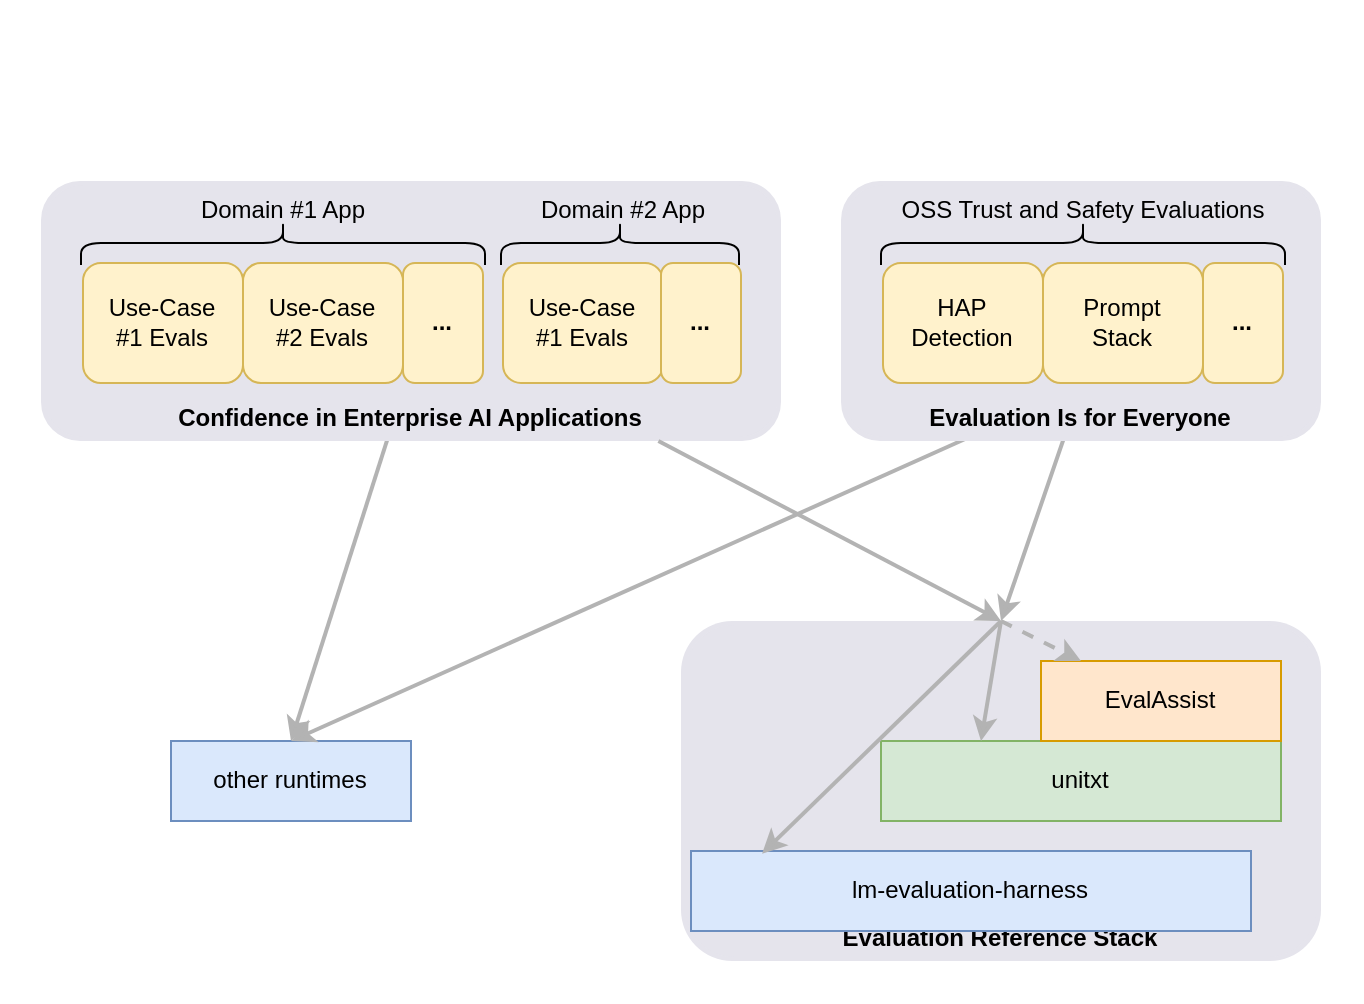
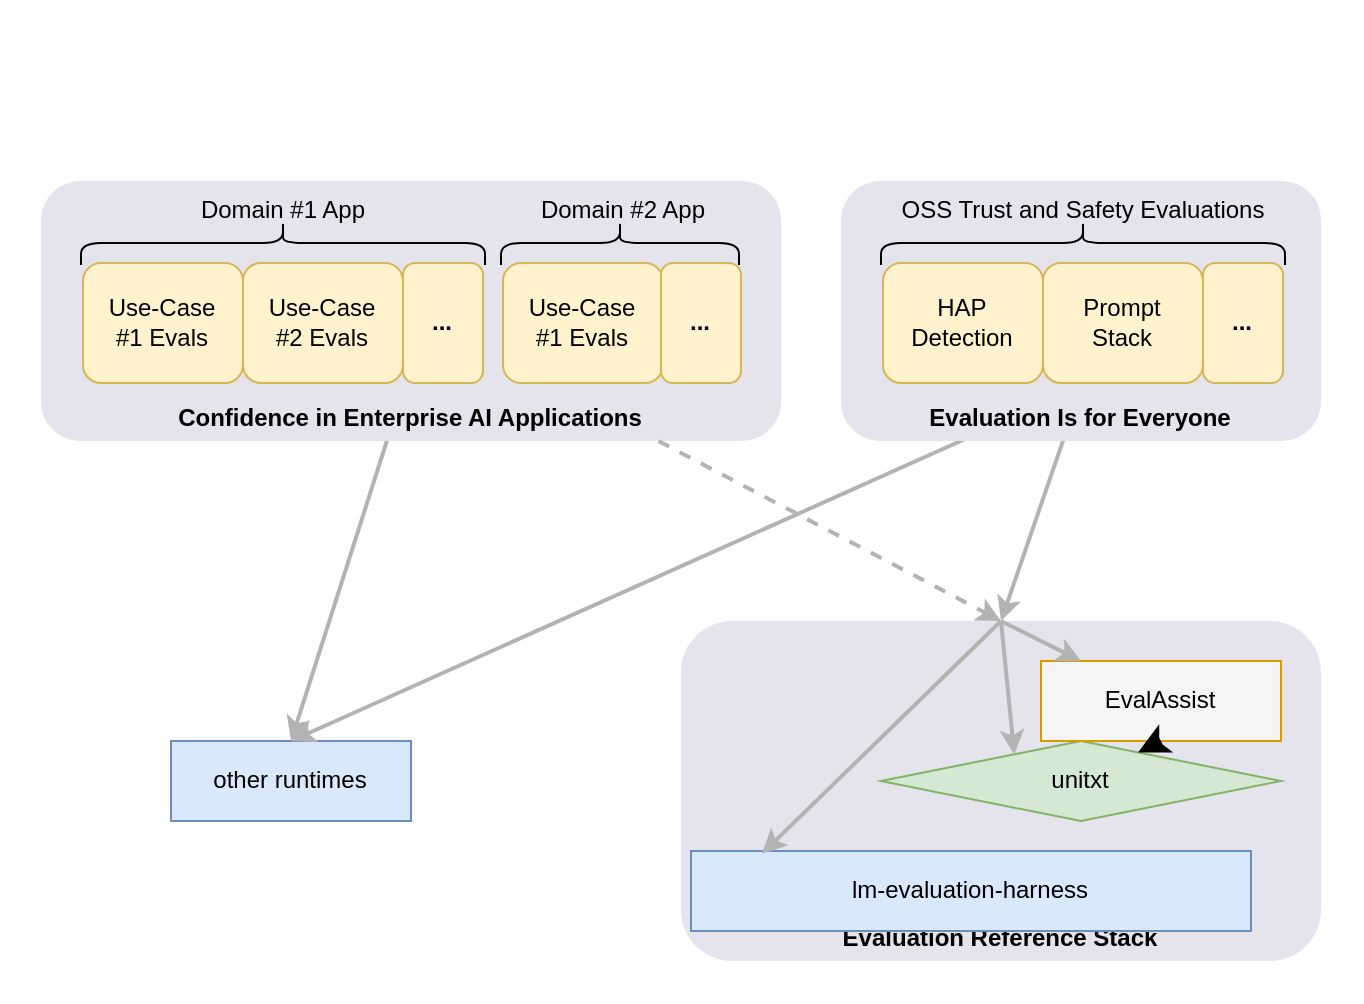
(737, 482) -> (737, 482)
(1045, 643) -> (1045, 643)
(1161, 701) -> (1161, 701)
(1081, 781) -> (1081, 781)
